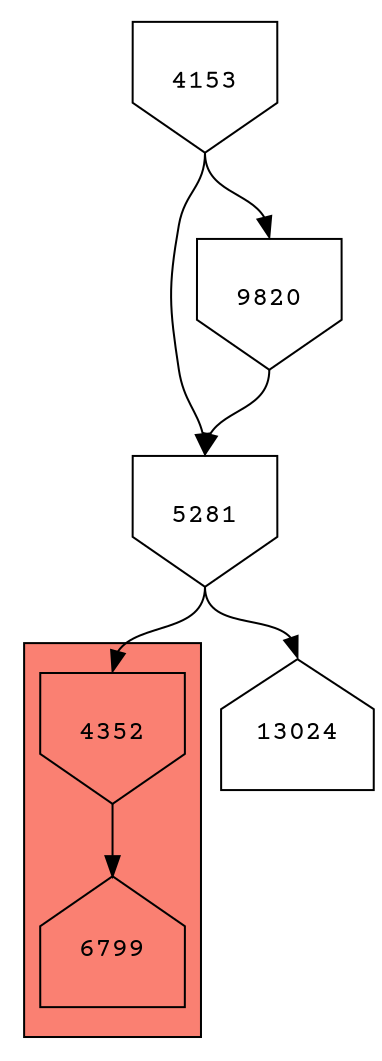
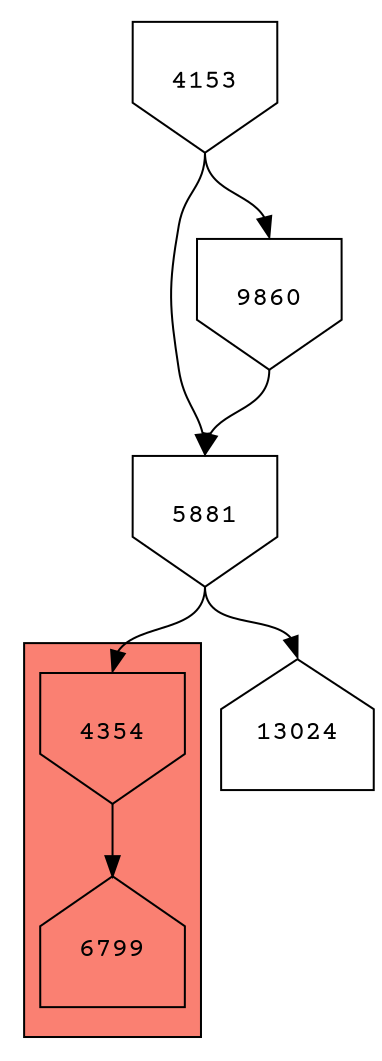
(269, 297) -> (269, 297)
(205, 514) -> (205, 514)
(113, 732) -> (113, 732)
